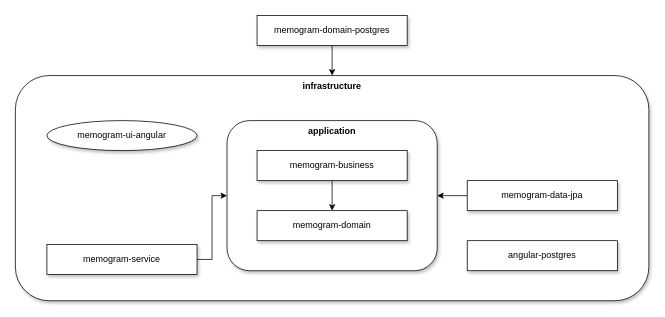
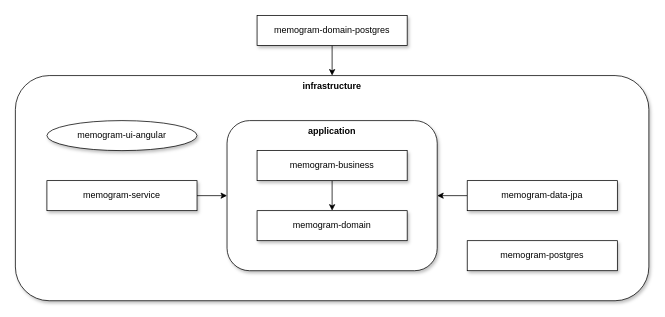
(542, 255) -> (542, 255)
(122, 259) -> (122, 195)
